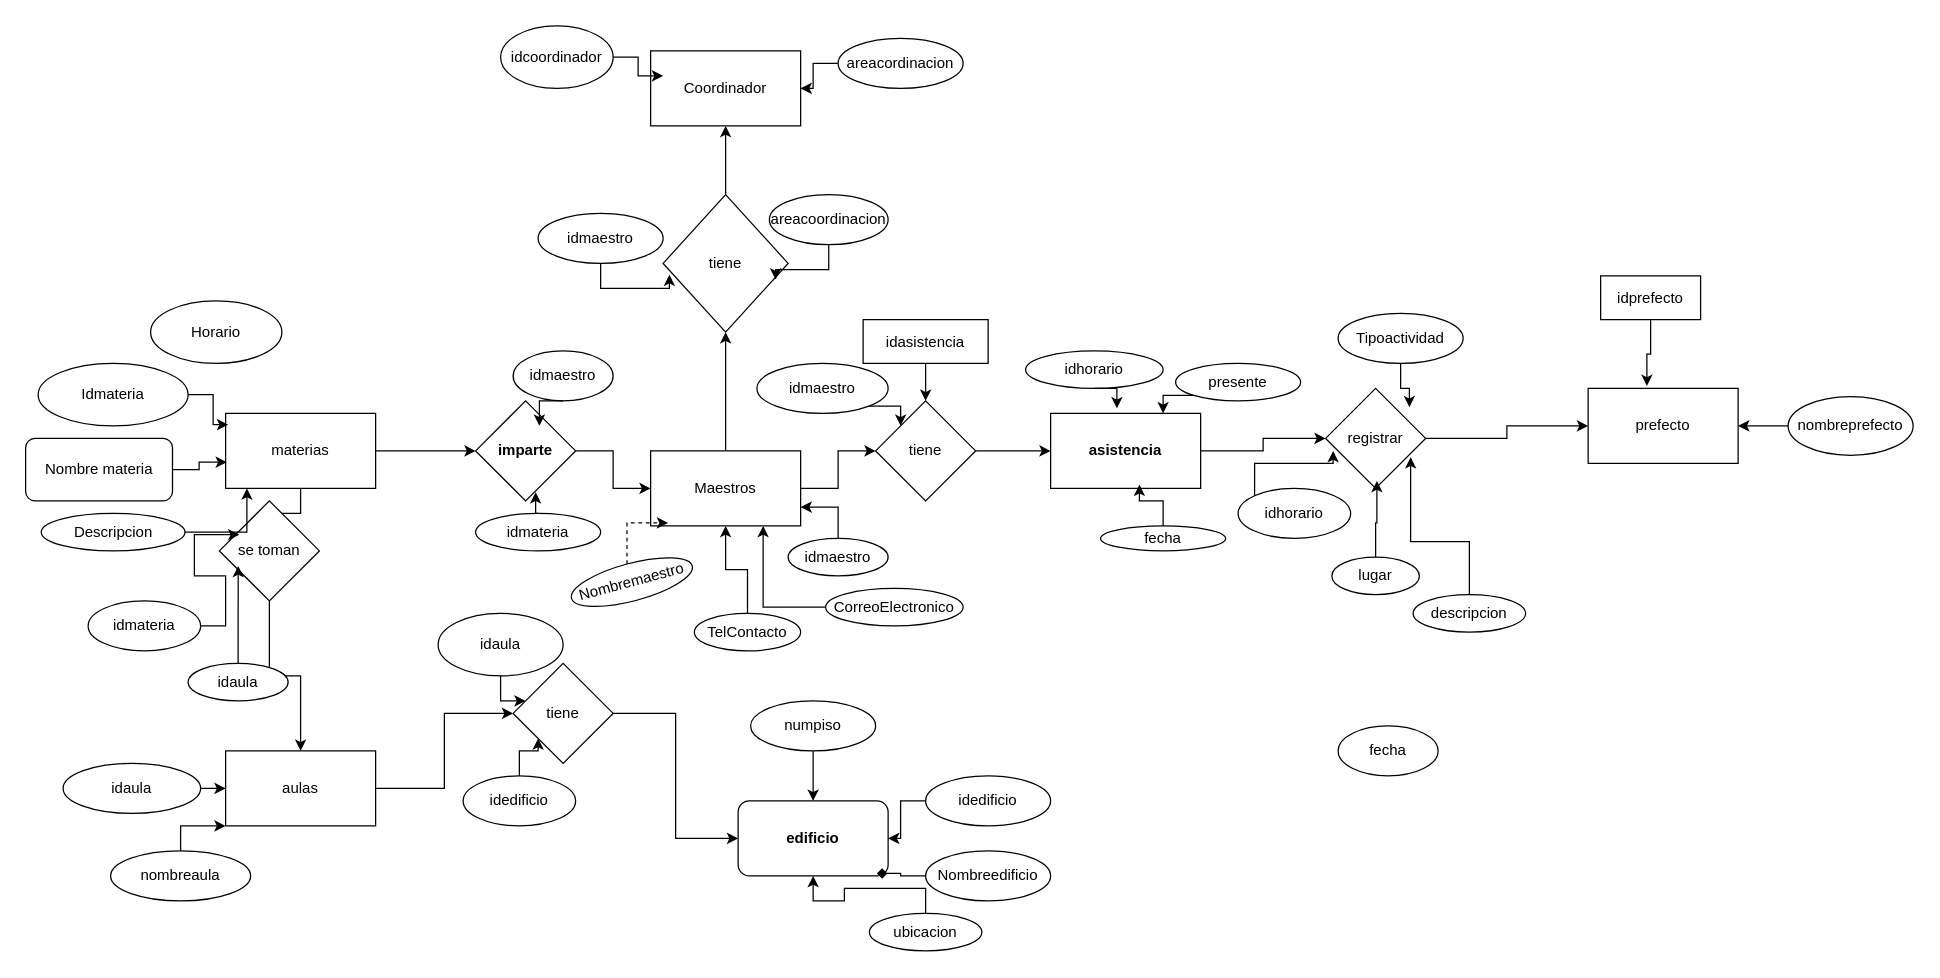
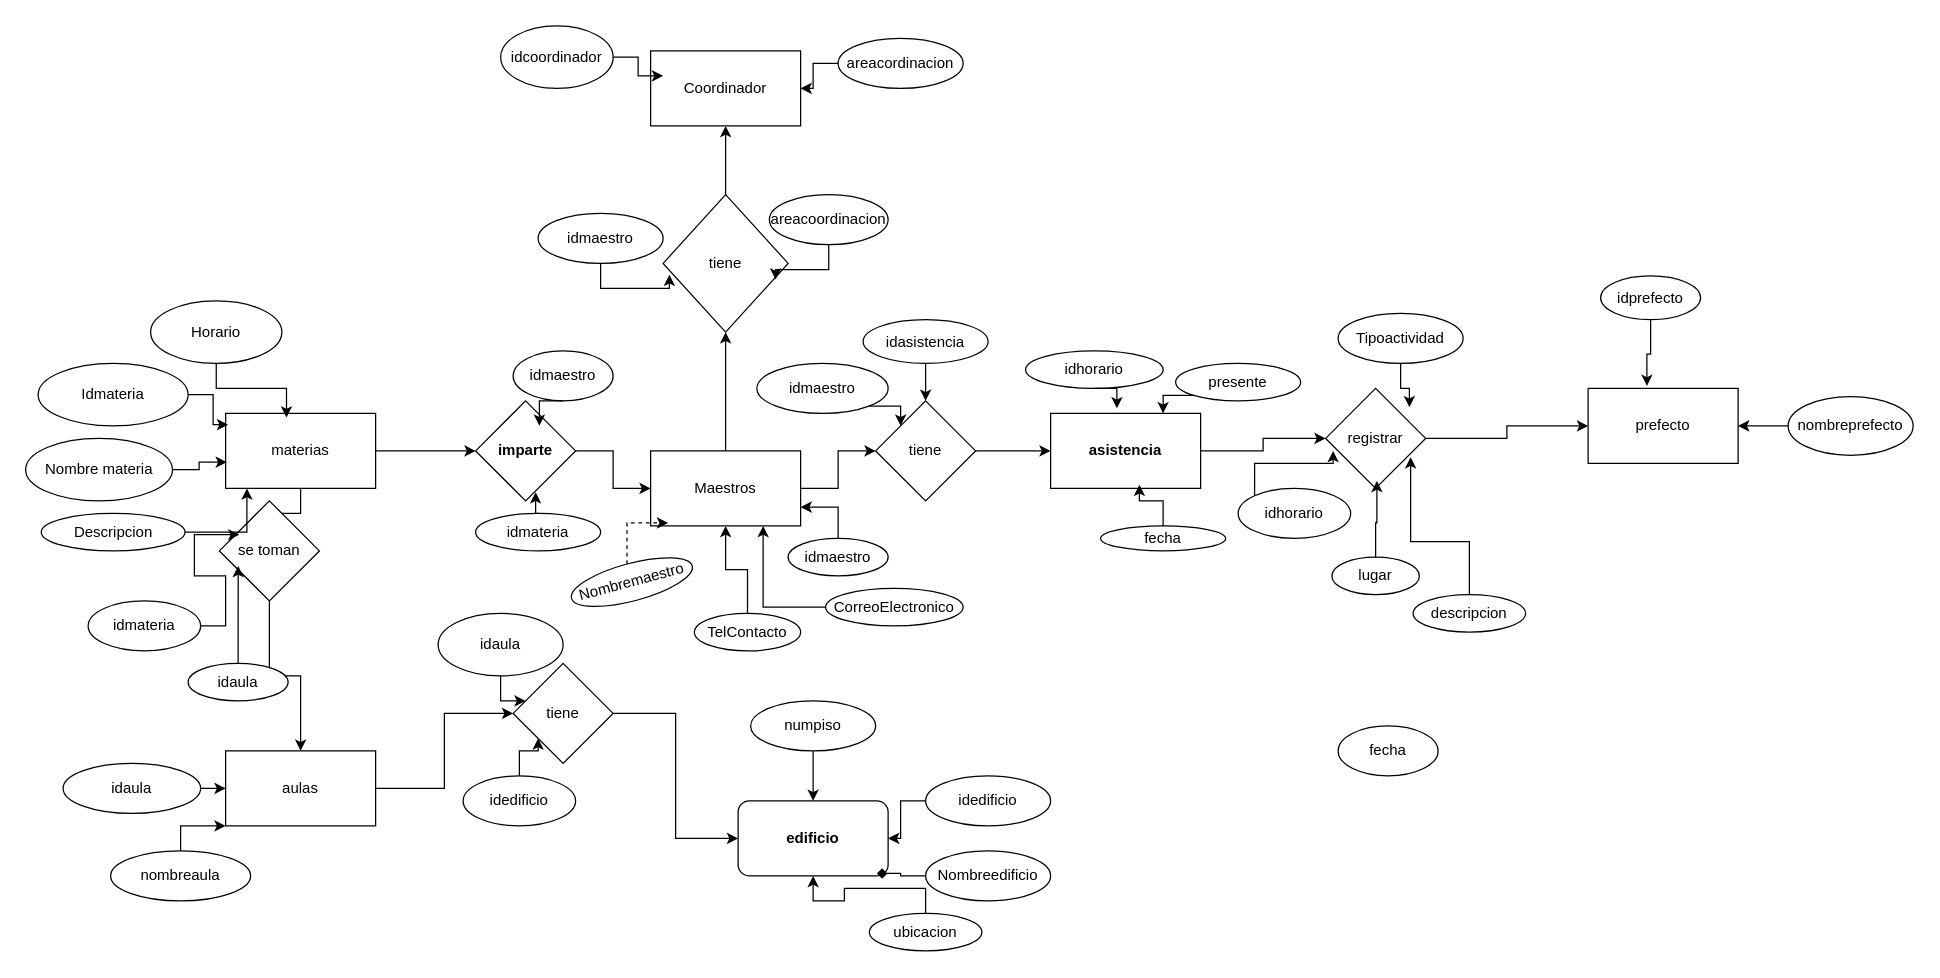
(1651, 298) -> (1651, 298)
(926, 341) -> (926, 341)
none -> (249, 388)
(99, 469) -> (99, 469)
